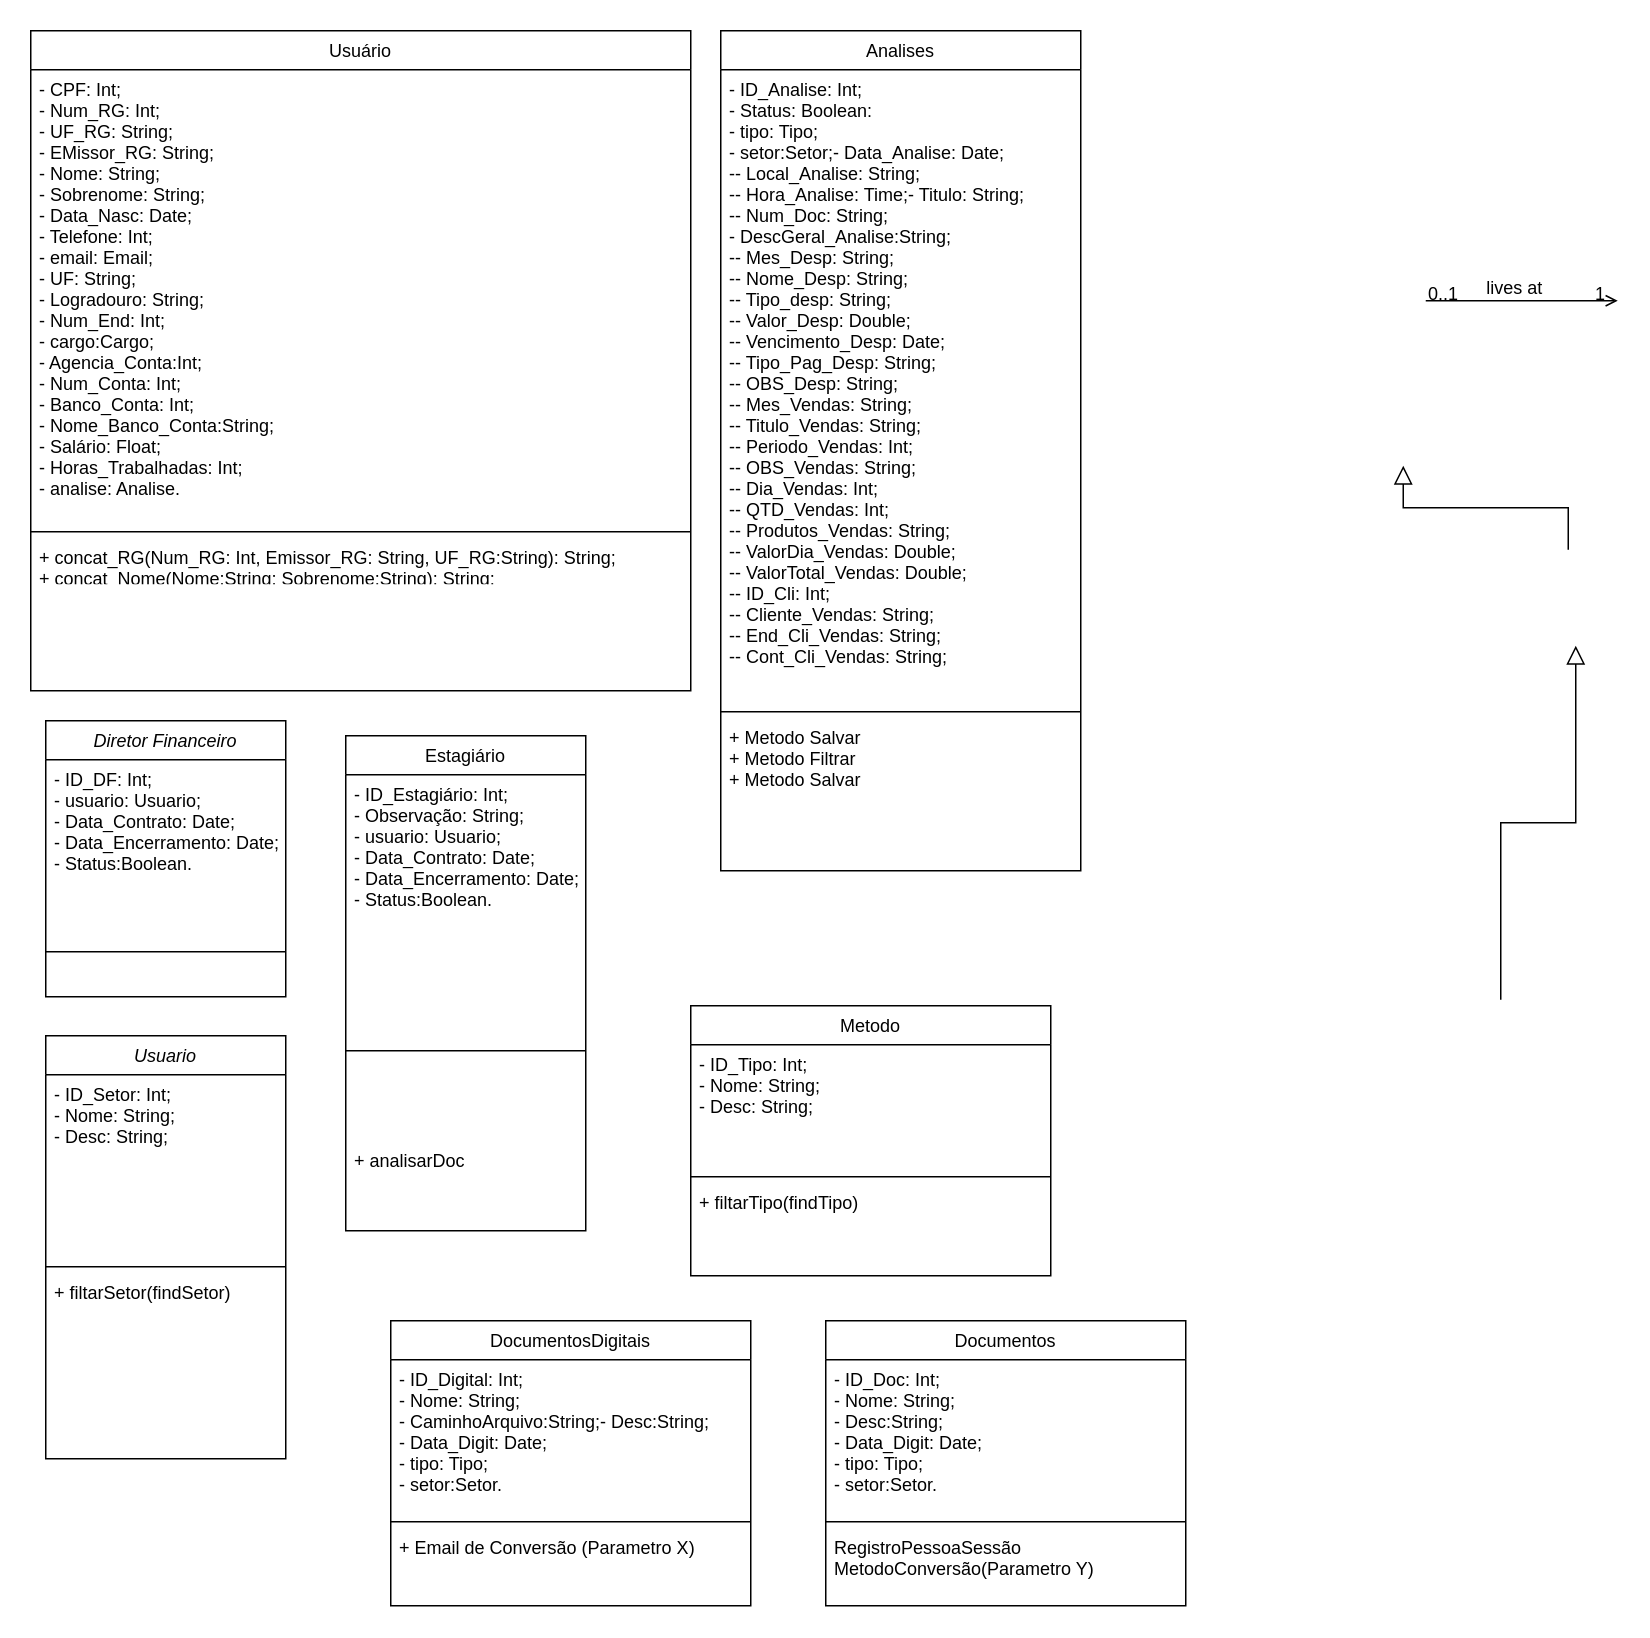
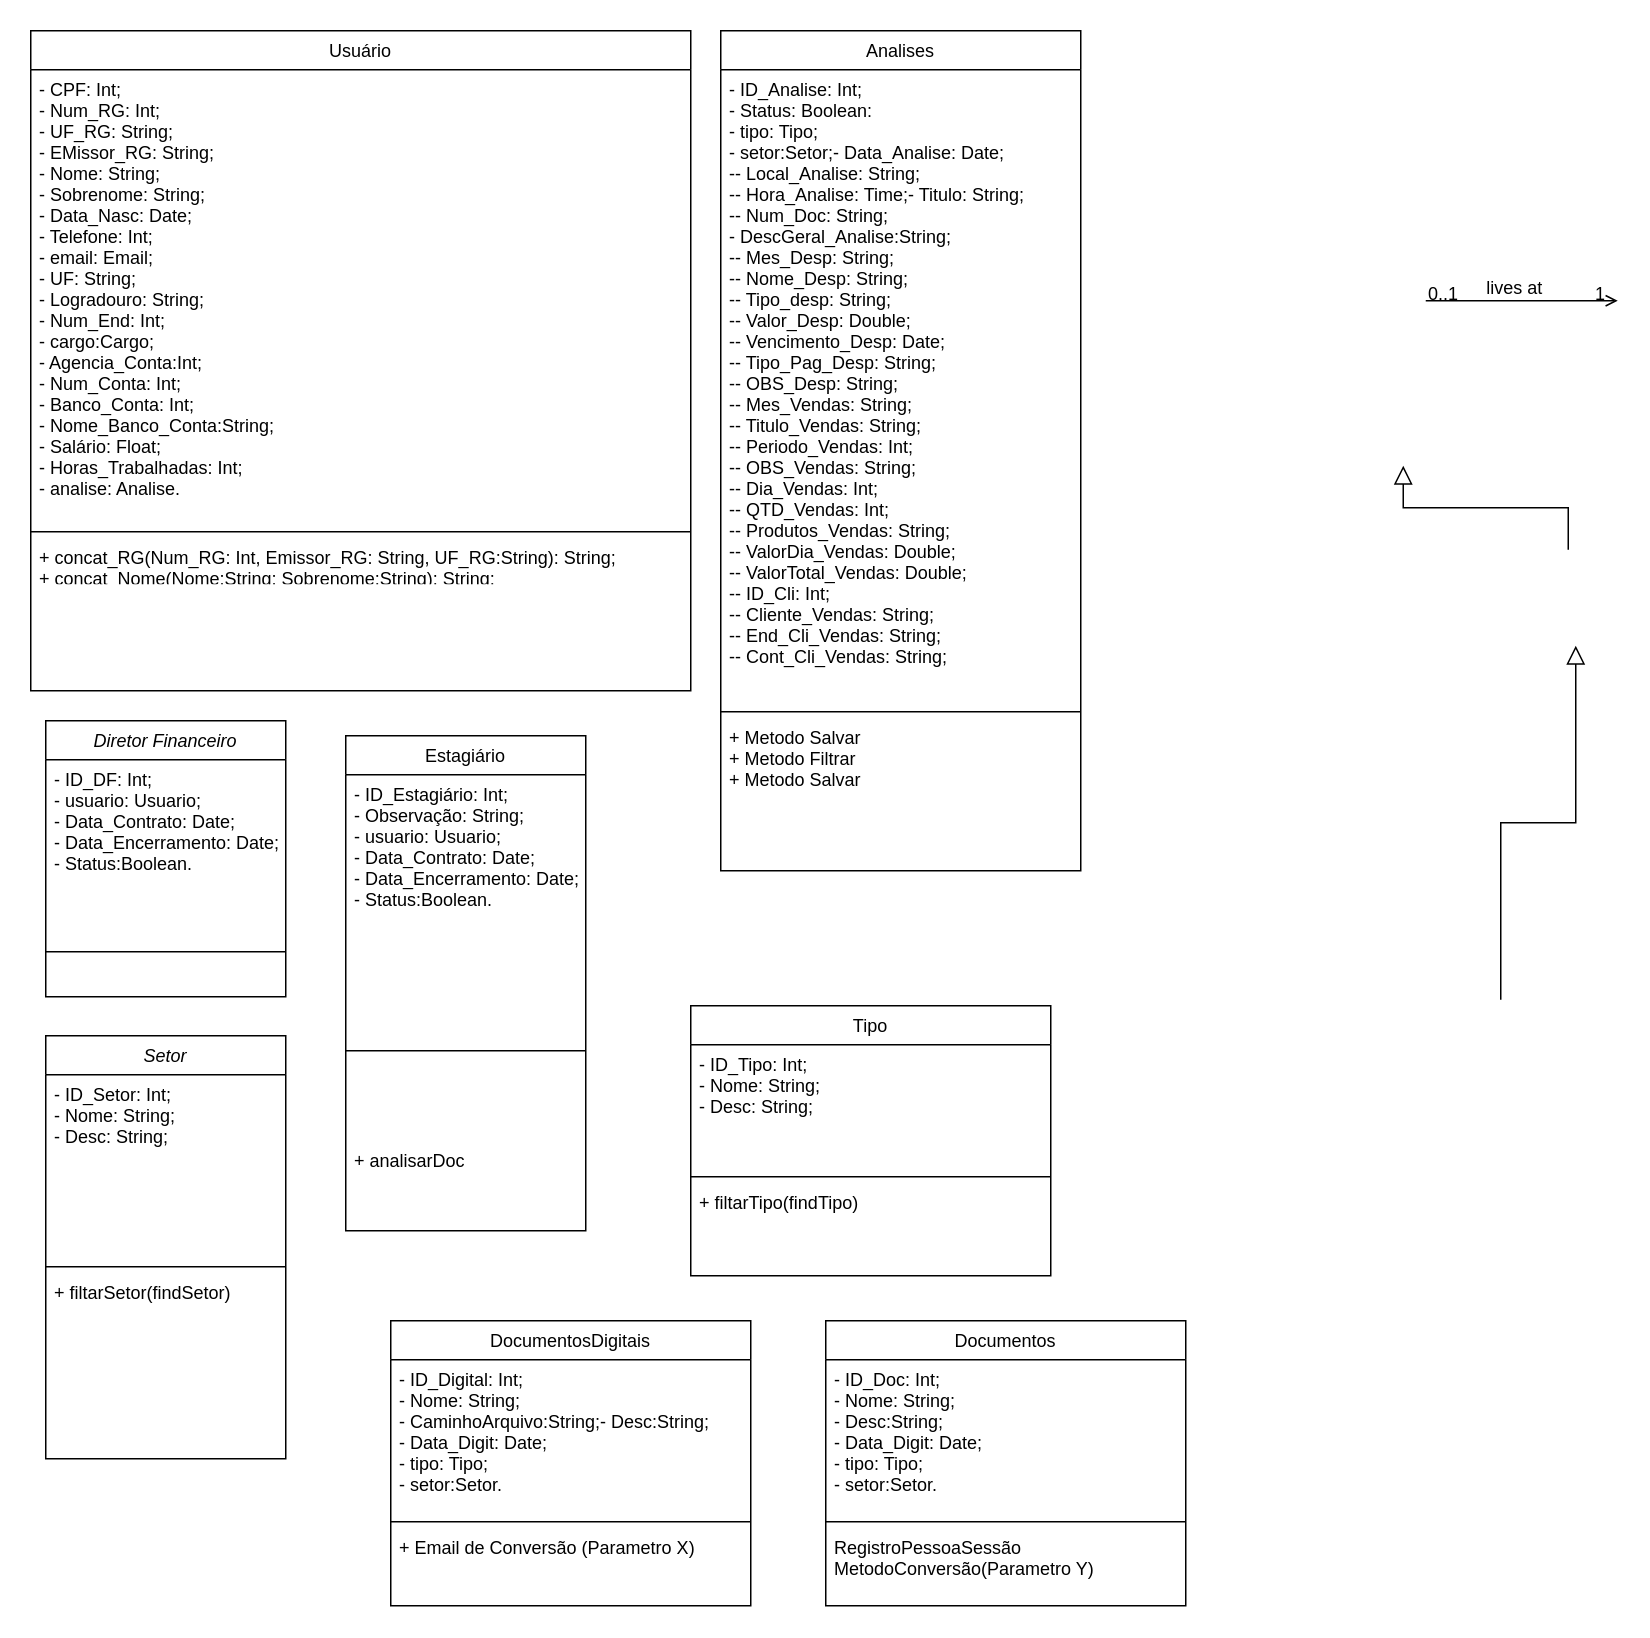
(870, 1026) -> (870, 1026)
(165, 1056) -> (165, 1056)
